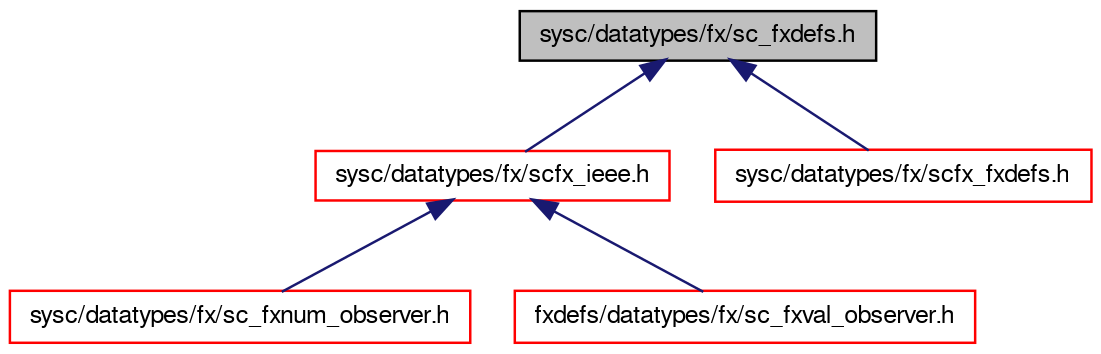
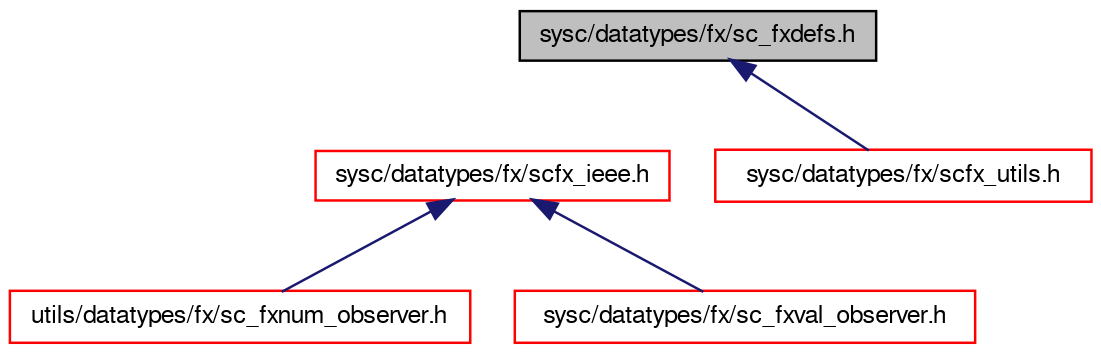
(585, 112) -> none
(903, 176) -> (903, 176)
(240, 317) -> (240, 317)
(745, 317) -> (745, 317)
